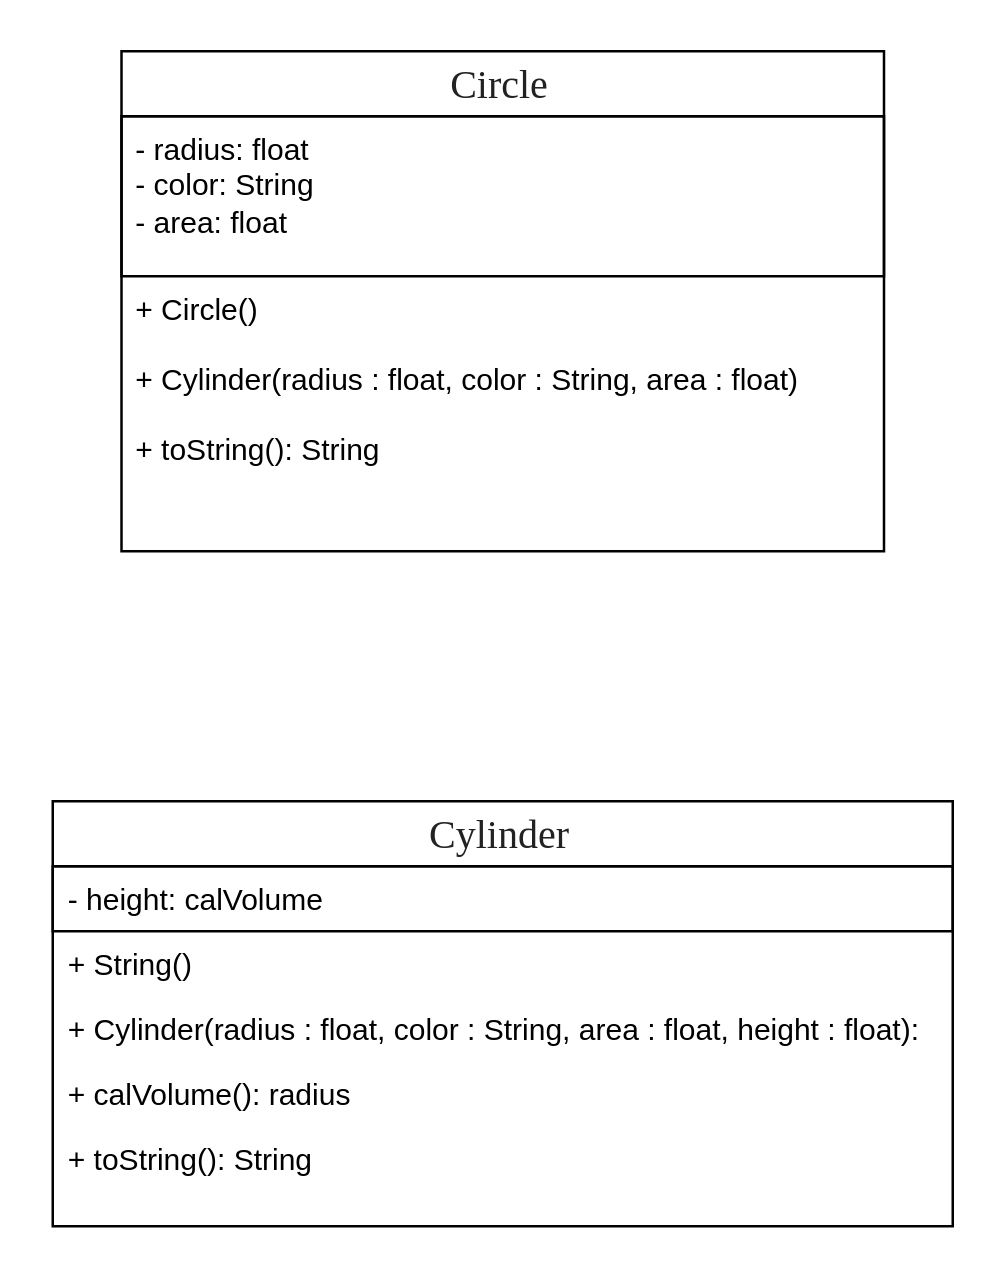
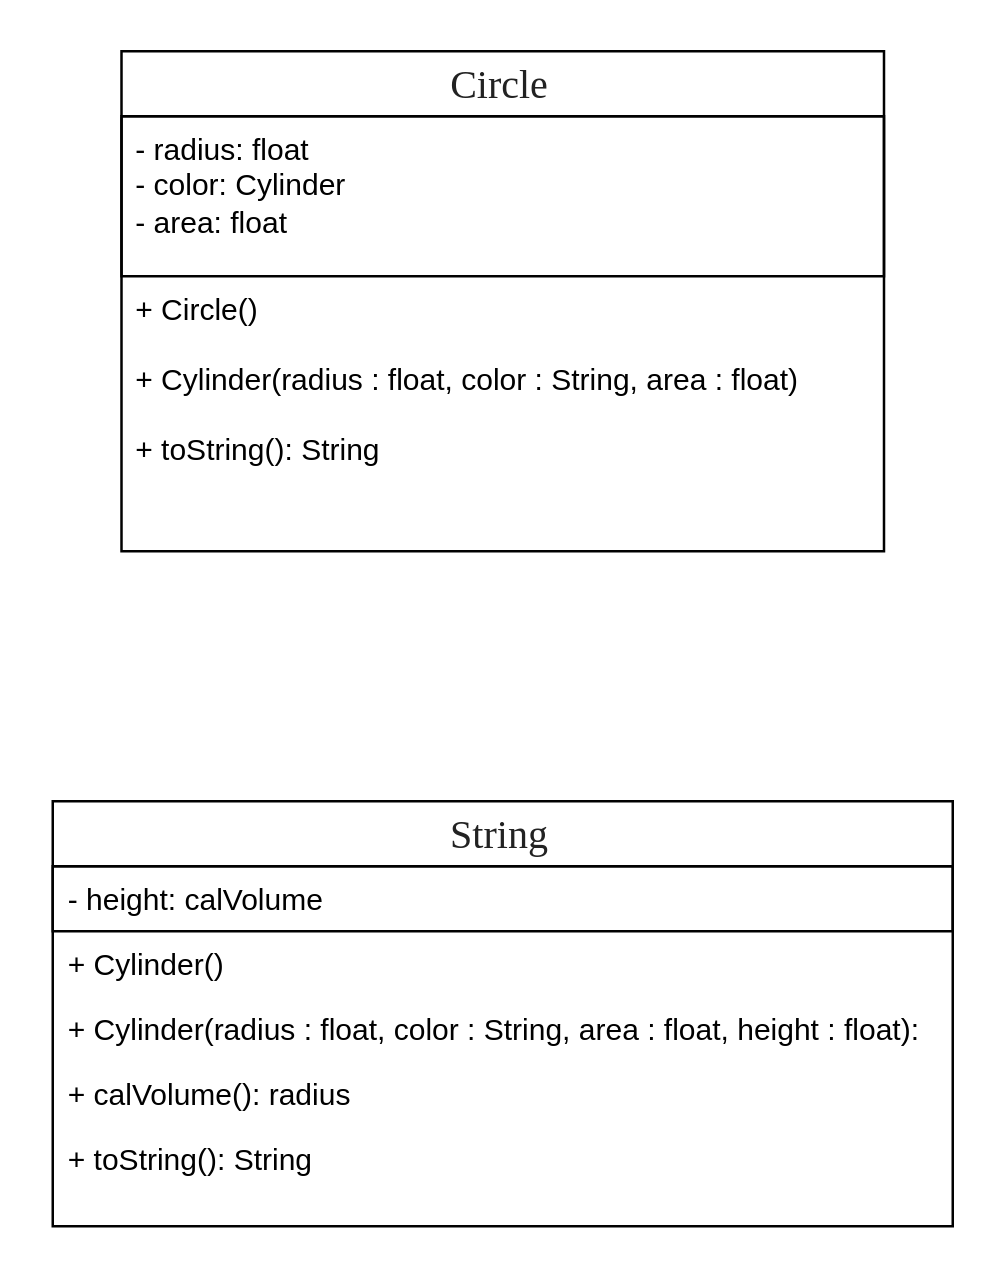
(243, 188) -> (256, 188)
(505, 834) -> (505, 834)
(145, 967) -> (158, 967)
